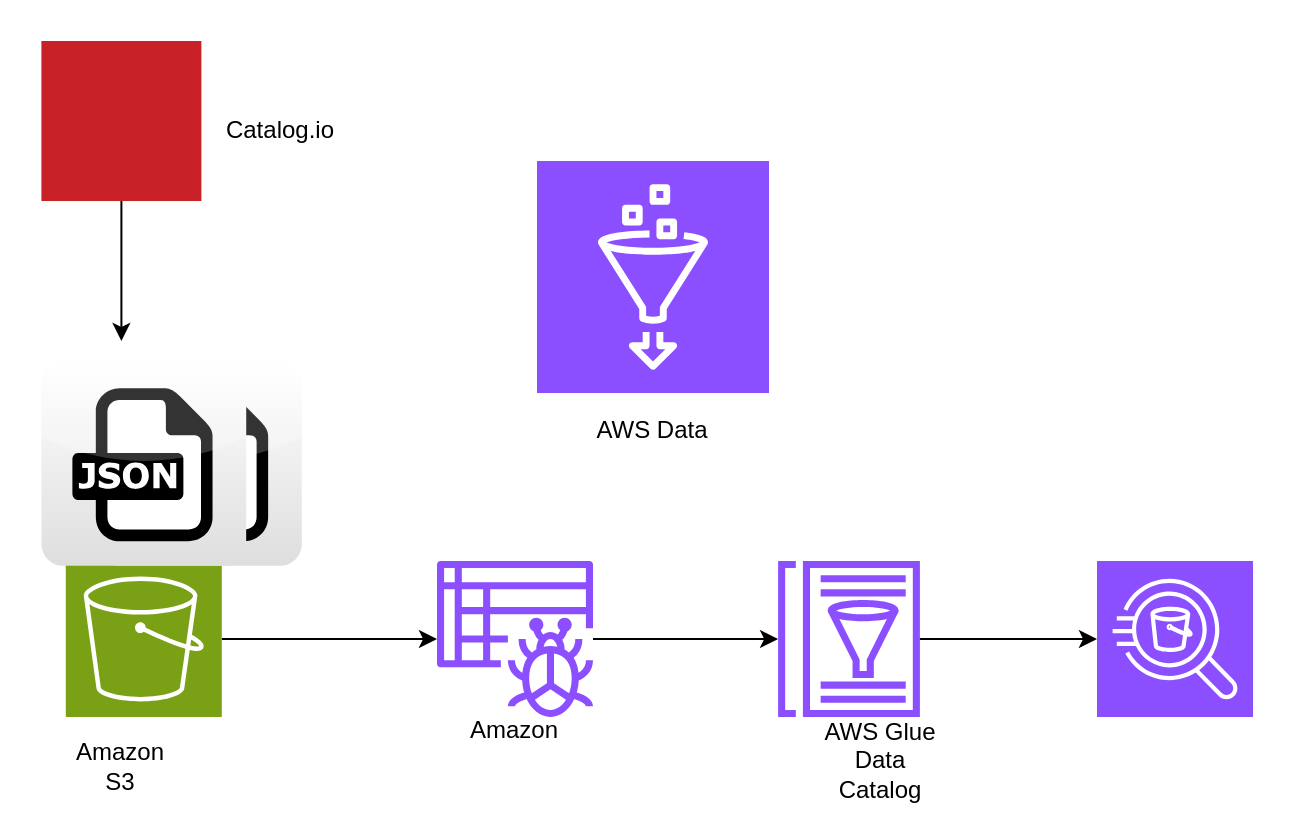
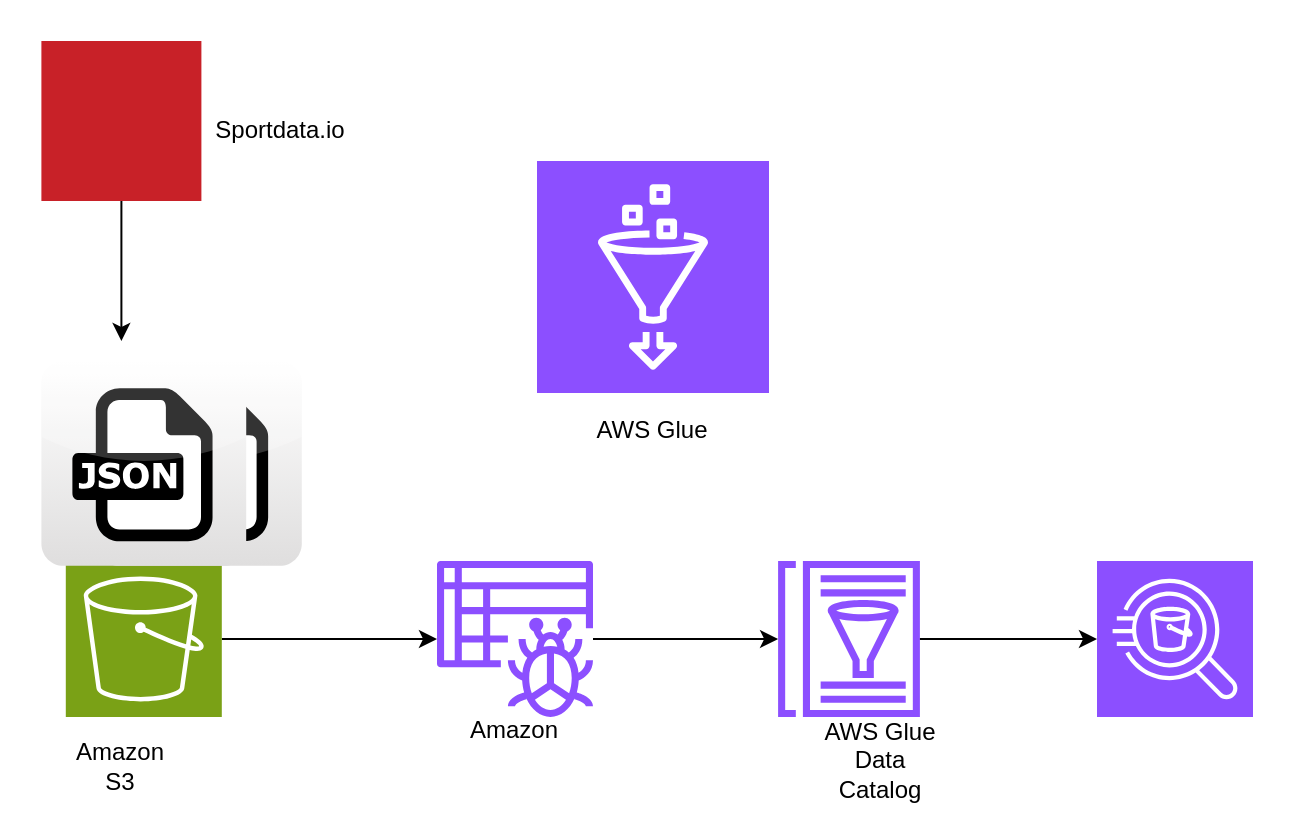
(281, 131) -> (281, 131)
(653, 431) -> (653, 431)
